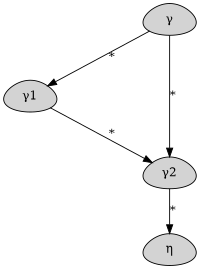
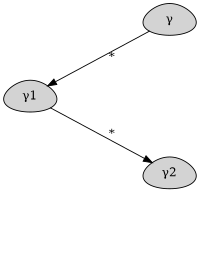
(170, 92) -> none
(170, 250) -> none
